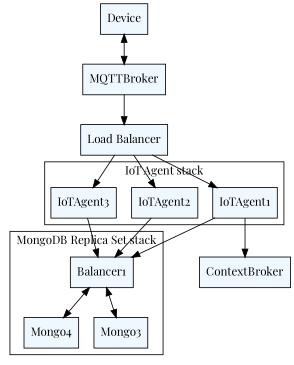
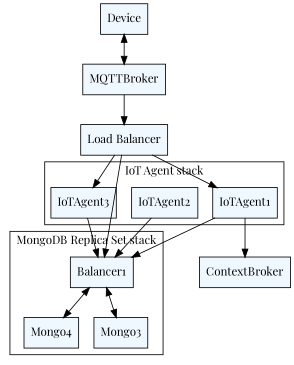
(142, 168) -> (114, 202)
